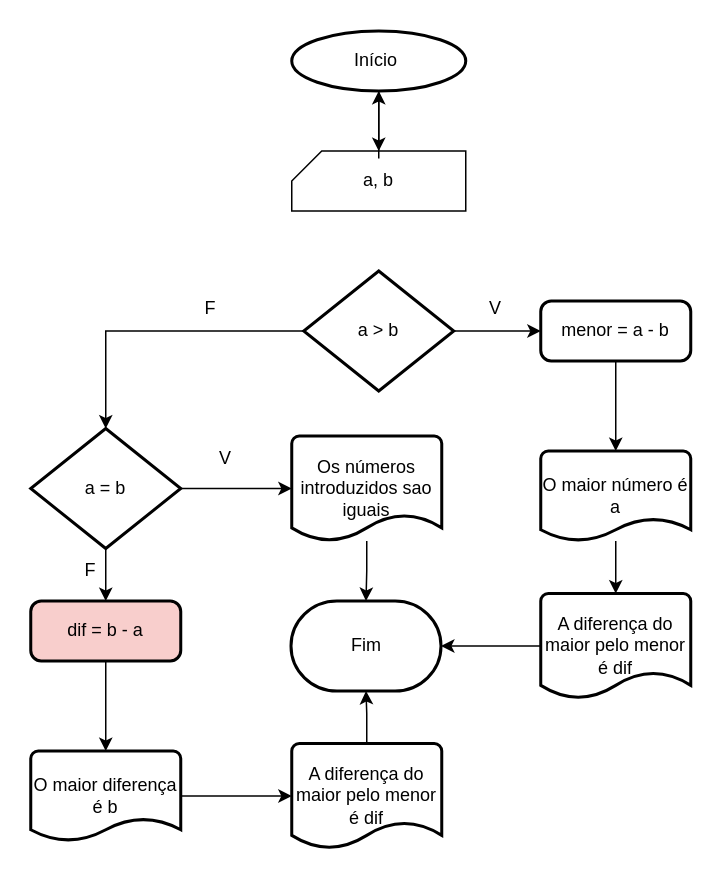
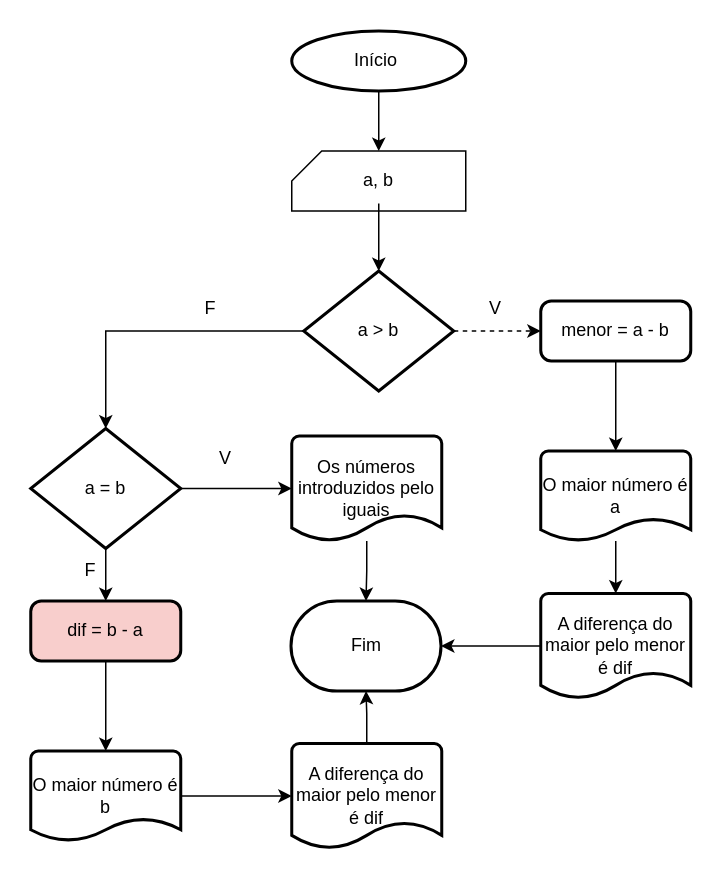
(379, 154) -> (379, 232)
(491, 331) -> (491, 331)
(367, 488) -> (367, 488)
(106, 796) -> (106, 796)
